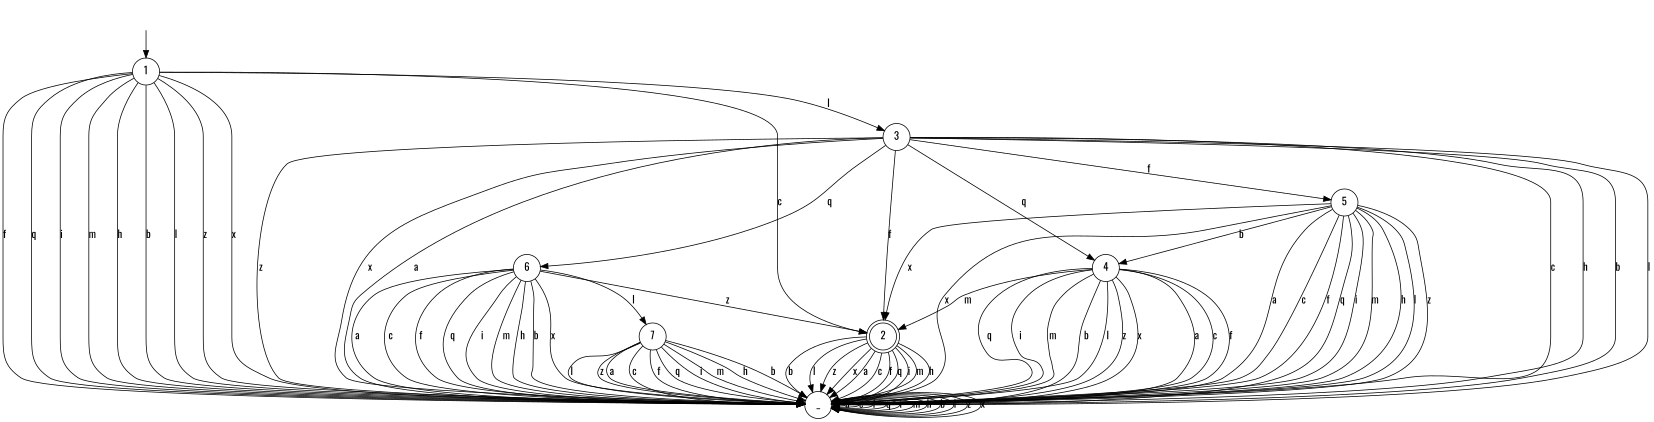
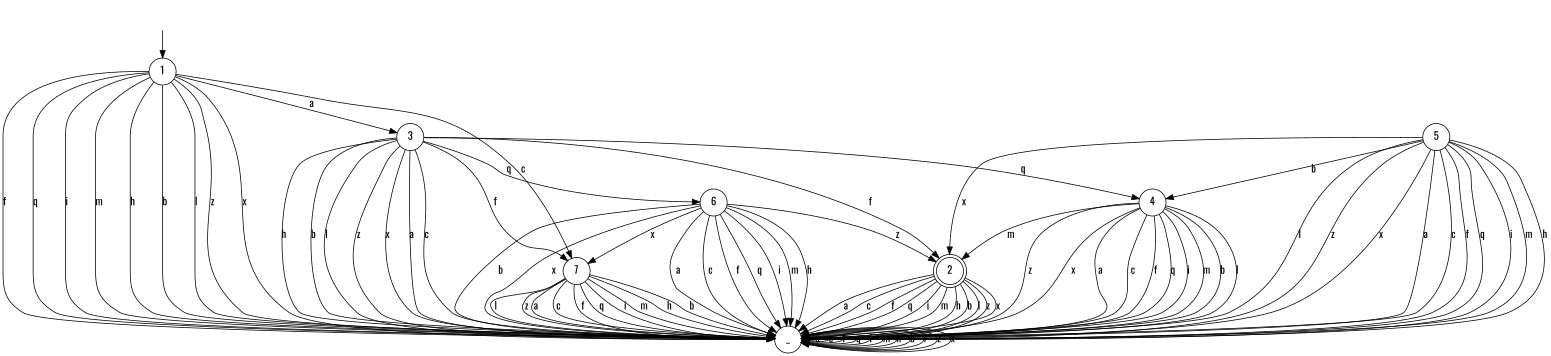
(596, 87) -> (402, 111)
(829, 104) -> (312, 104)
(1117, 169) -> (490, 204)
(634, 301) -> (653, 235)
